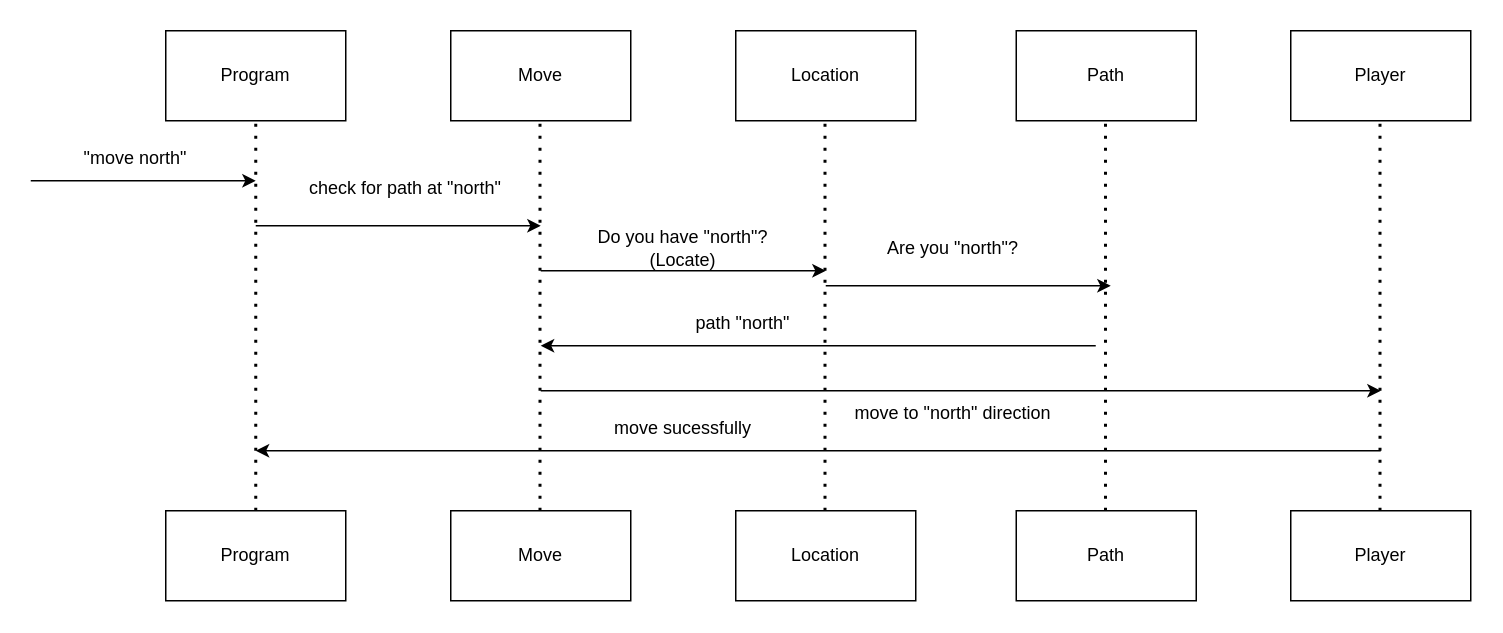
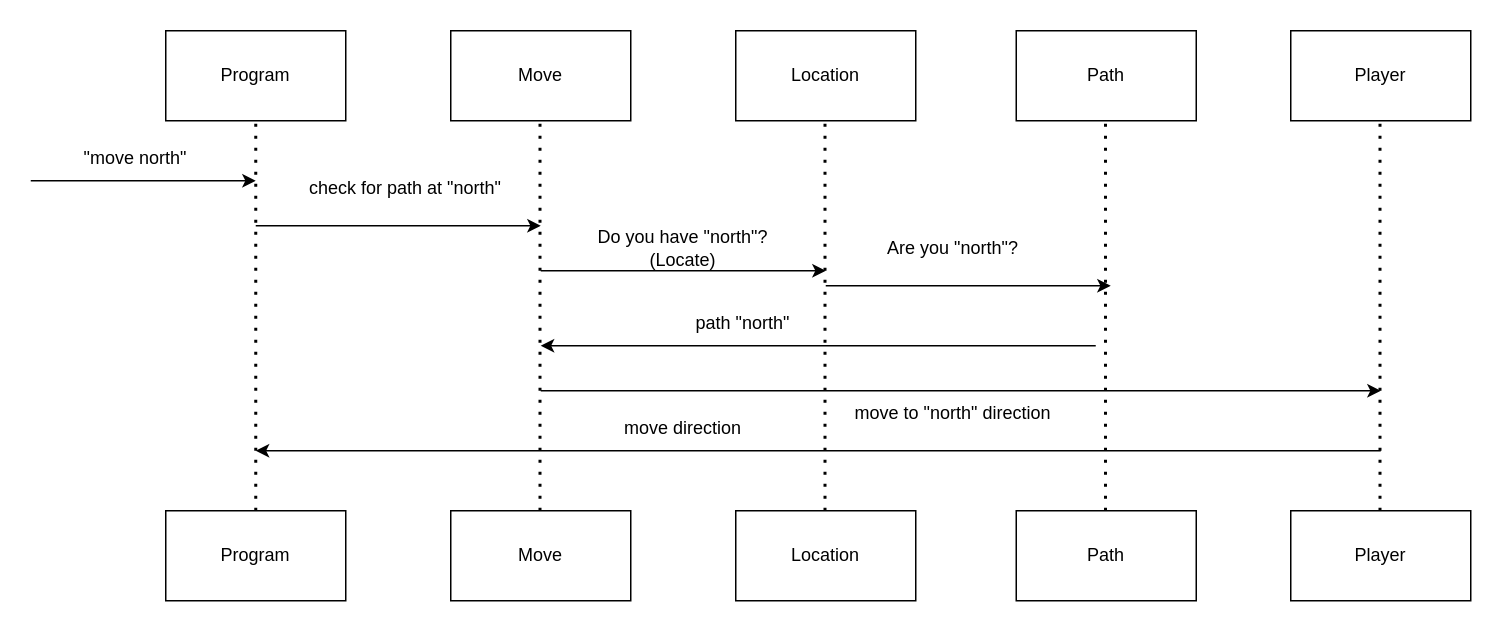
(683, 428) -> (683, 428)
